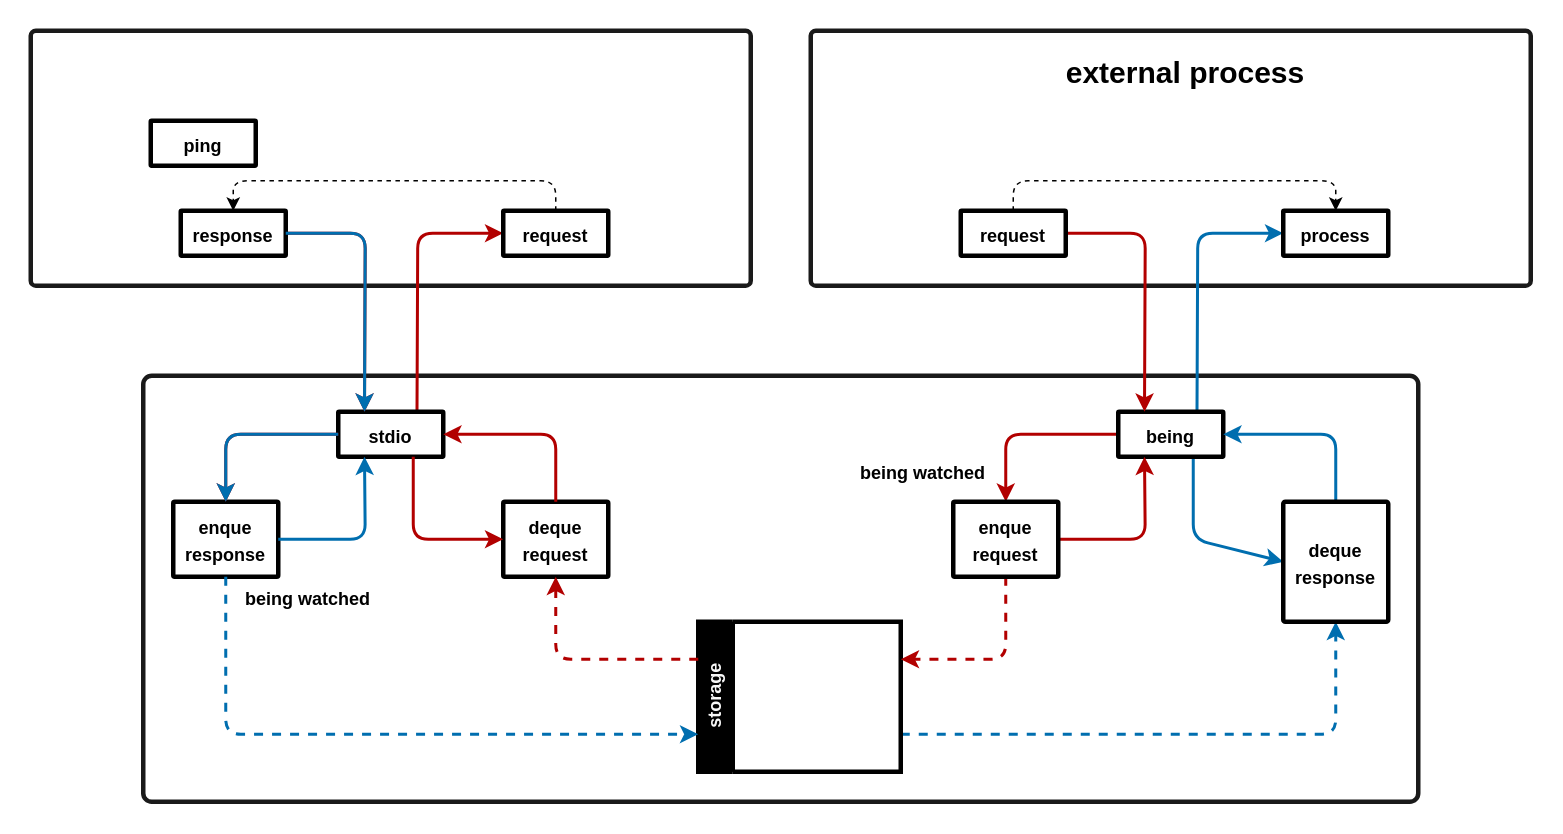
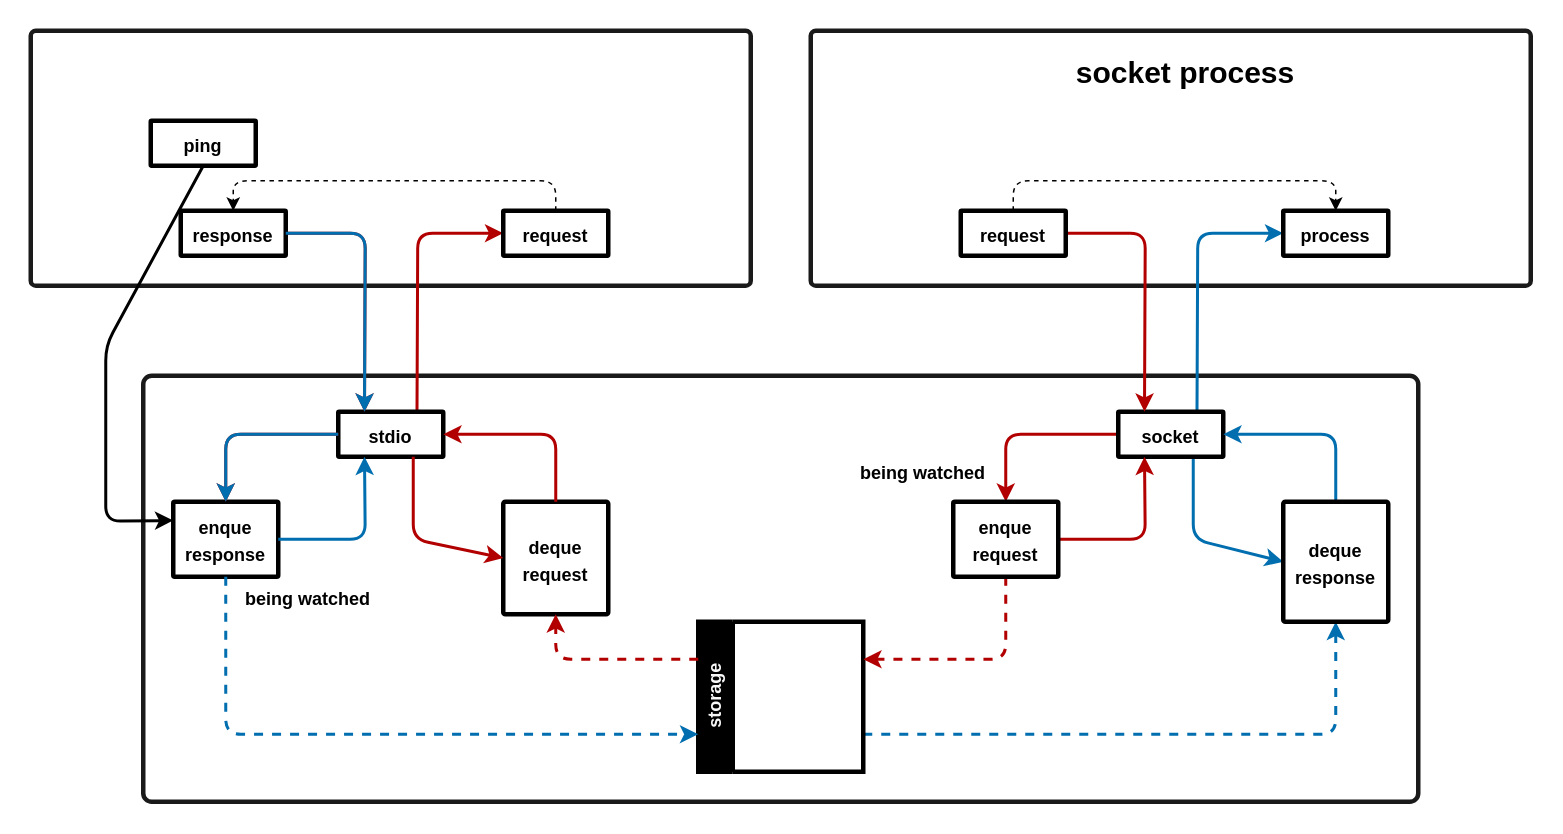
(1186, 71) -> (1186, 71)
none -> (106, 358)
(1171, 434) -> (1171, 434)
(556, 539) -> (556, 558)
(800, 697) -> (781, 697)
